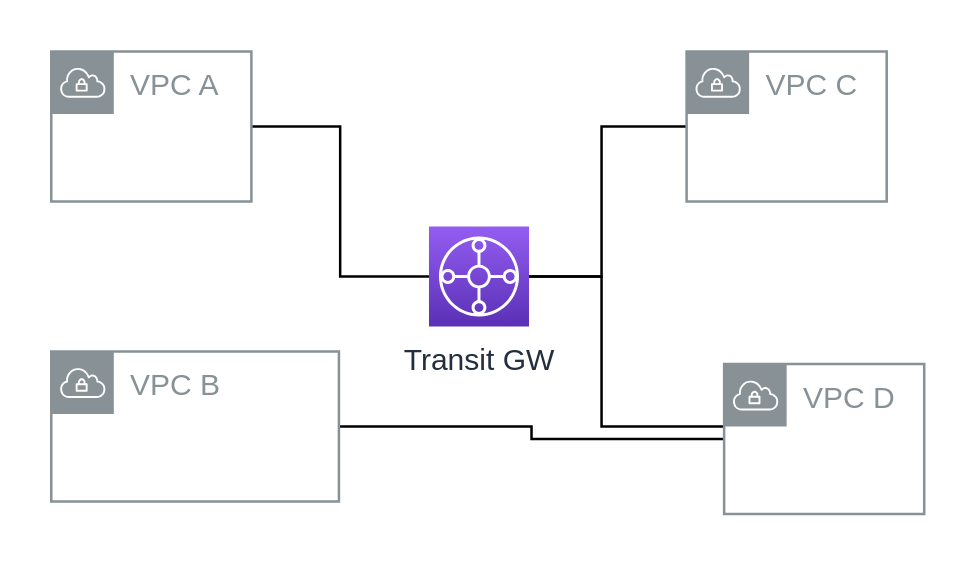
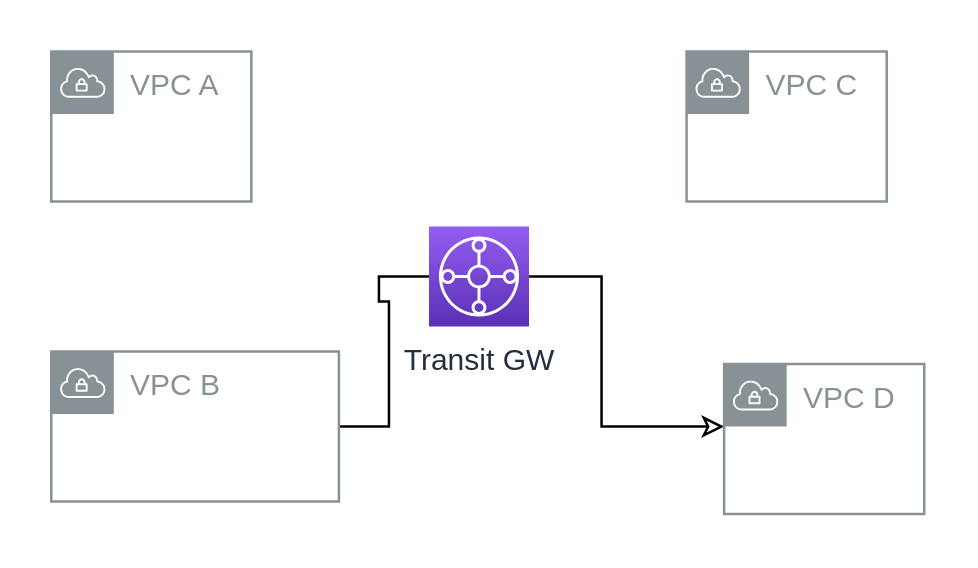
(601, 157) -> none
(340, 176) -> none
(712, 426) -> (706, 426)
(548, 439) -> (389, 350)
